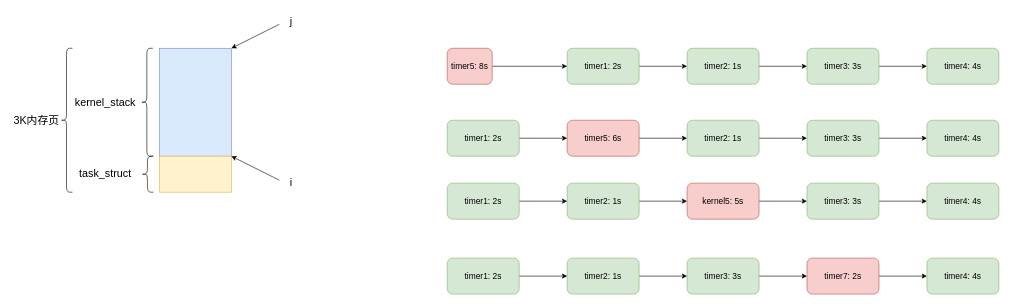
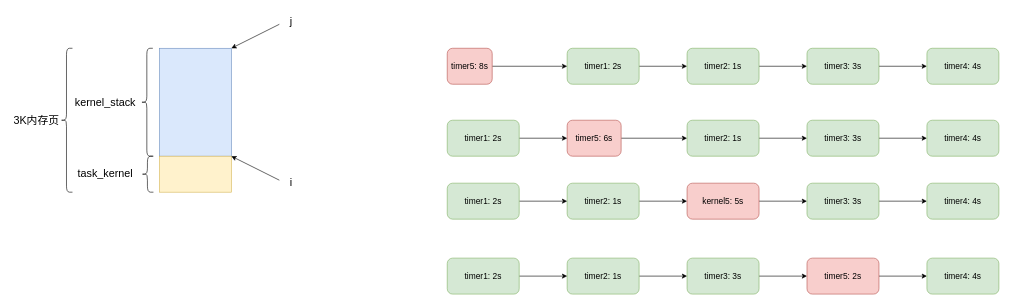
(603, 138) -> (594, 138)
(105, 174) -> (105, 174)
(843, 276) -> (843, 276)
